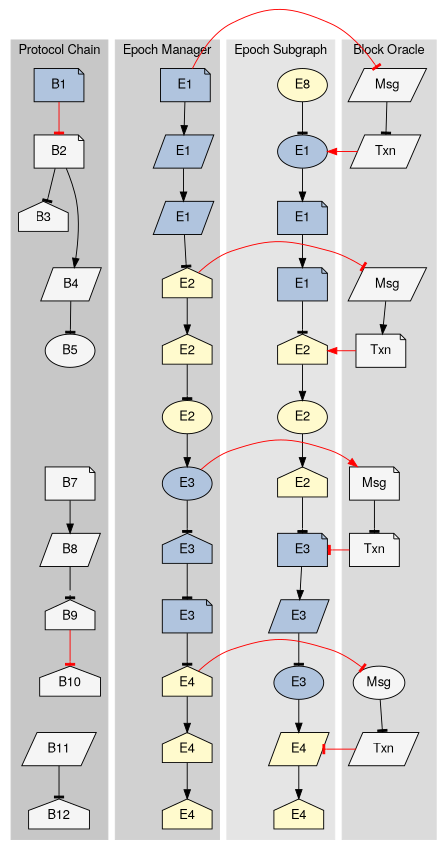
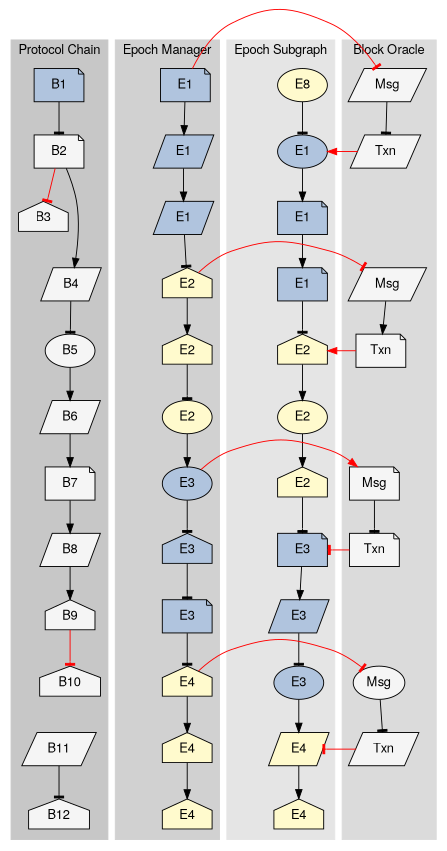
(59, 116) -> (59, 116)
(52, 183) -> (52, 183)
none -> (70, 417)
(70, 579) -> (70, 579)
